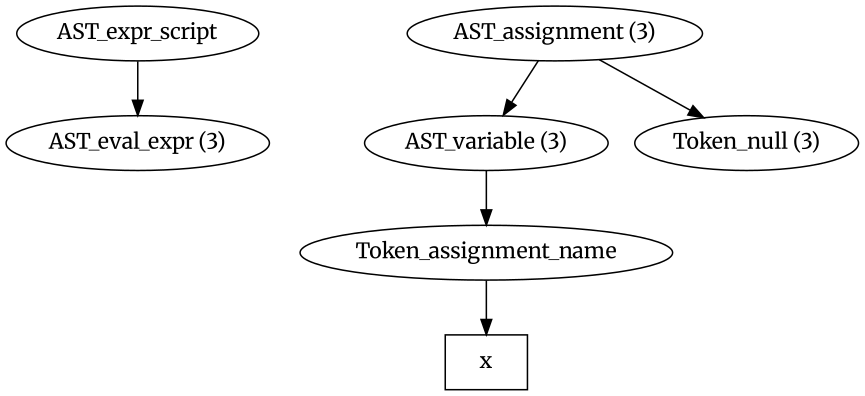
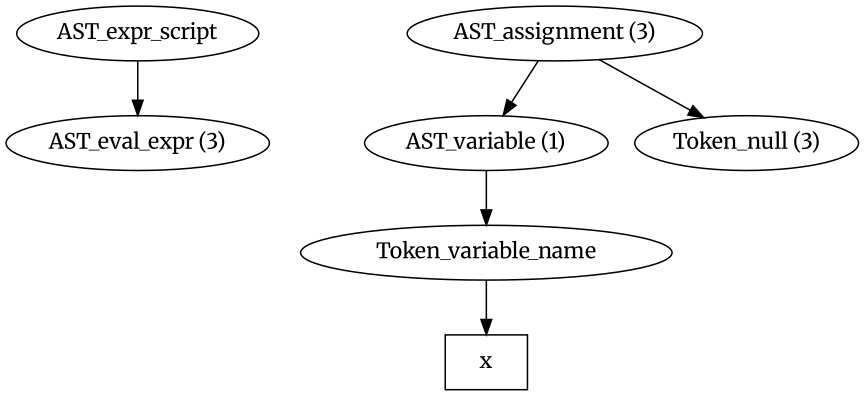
(486, 143) -> (486, 143)
(486, 253) -> (486, 253)
